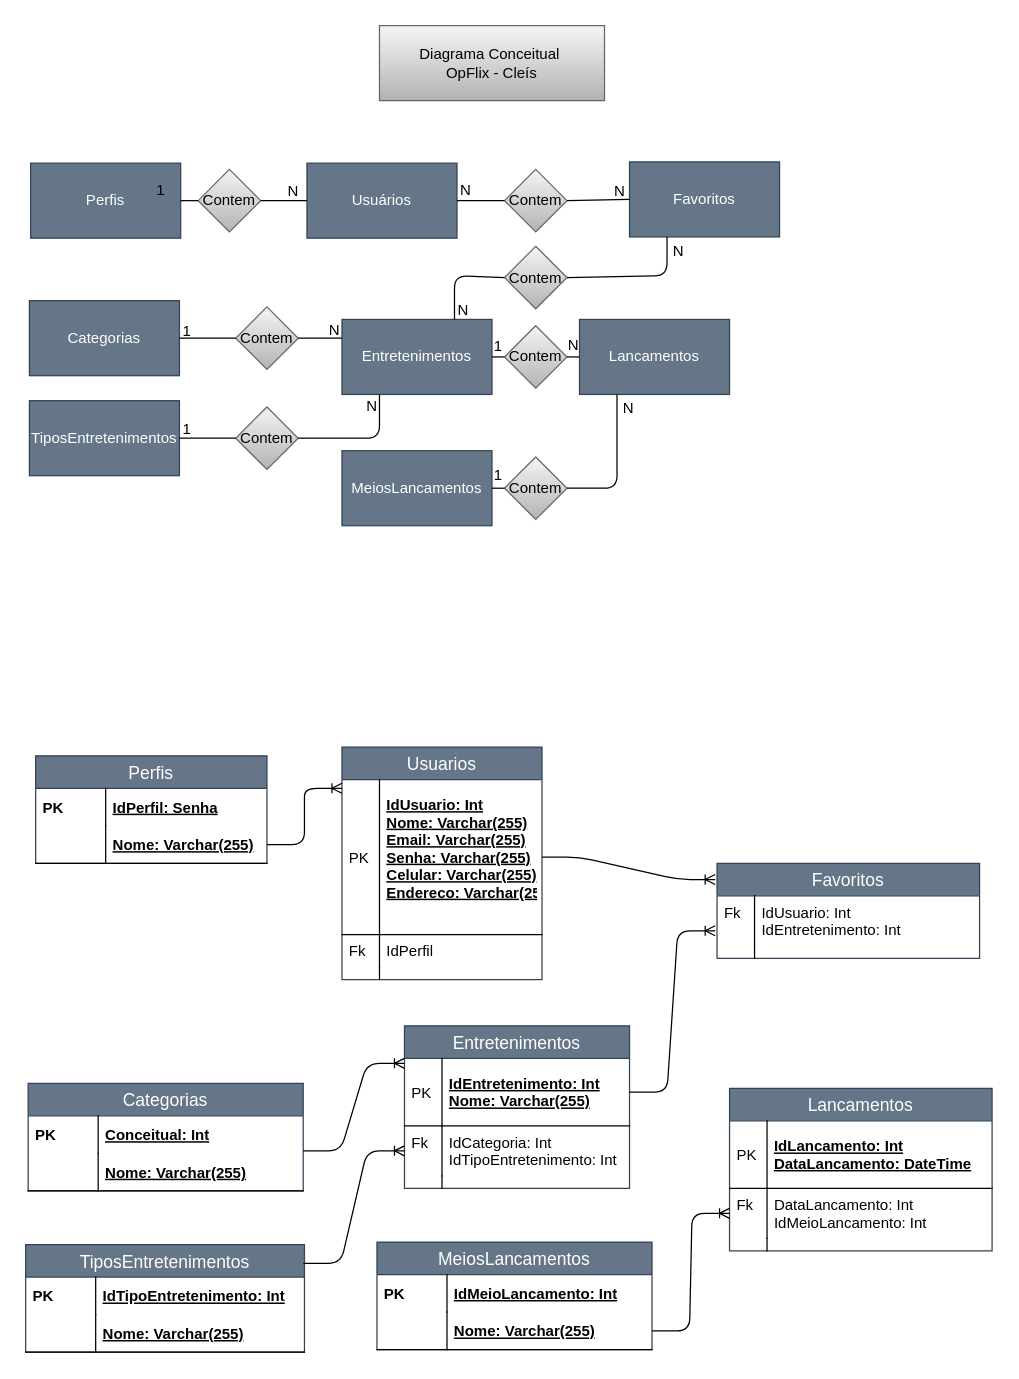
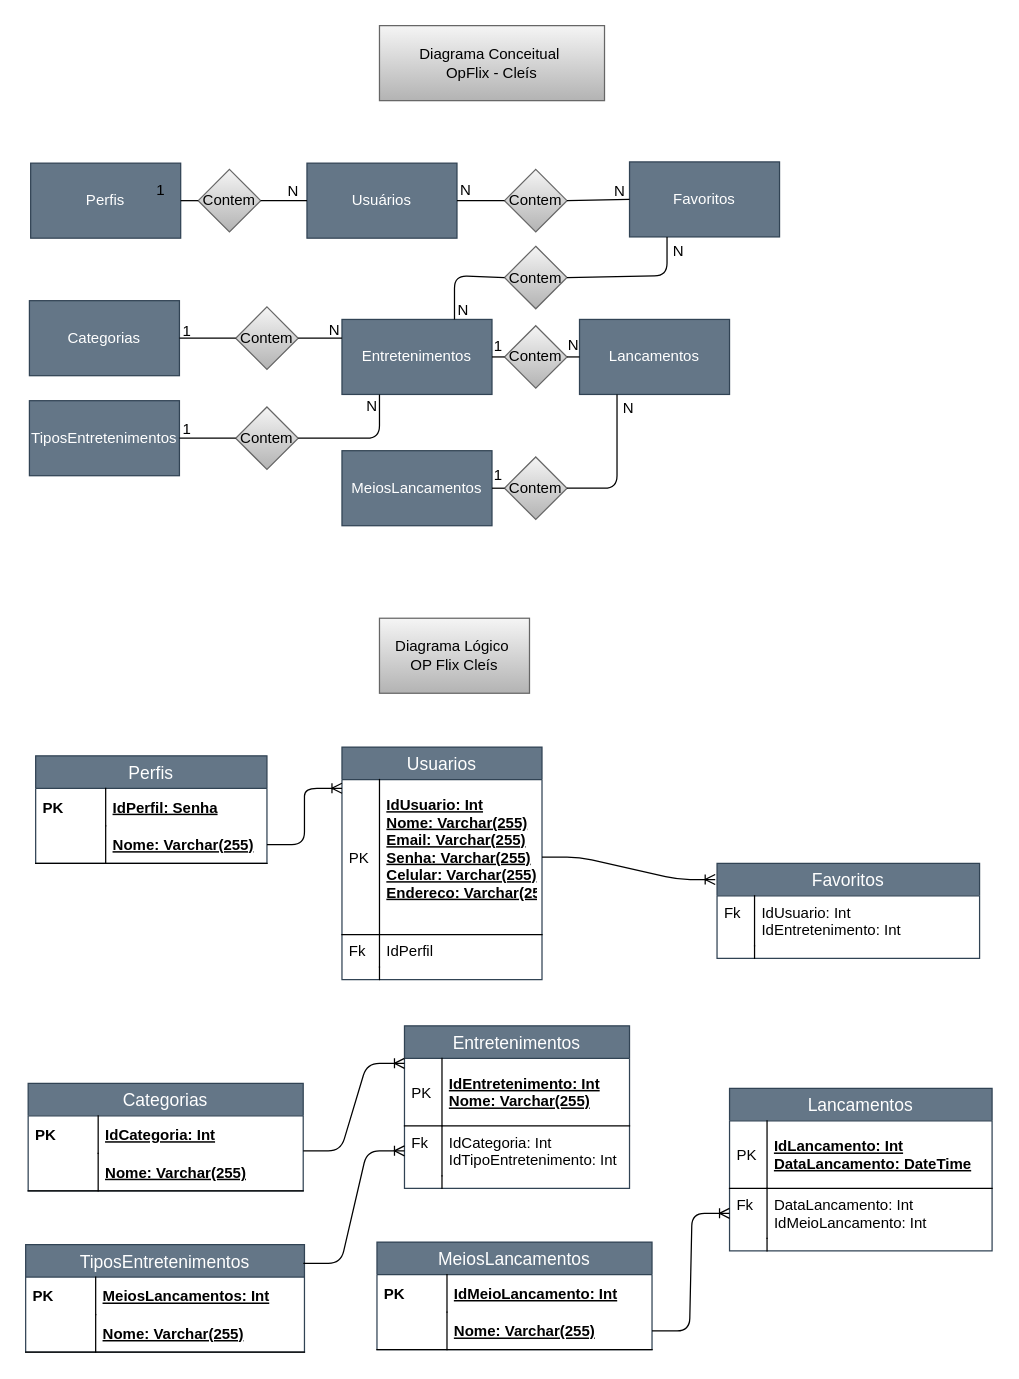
none -> (454, 656)
(672, 1010) -> none
(160, 1135) -> (166, 1135)
(200, 1296) -> (185, 1296)
